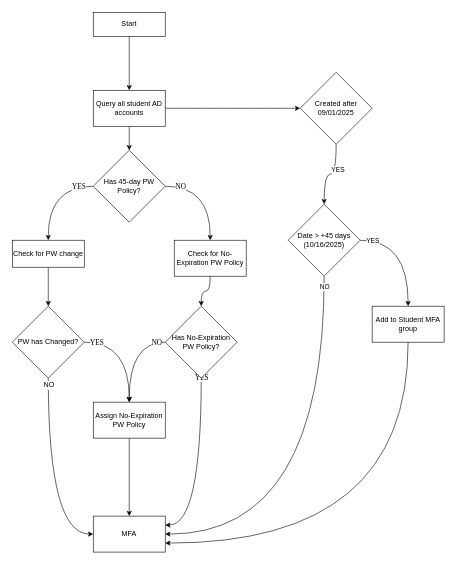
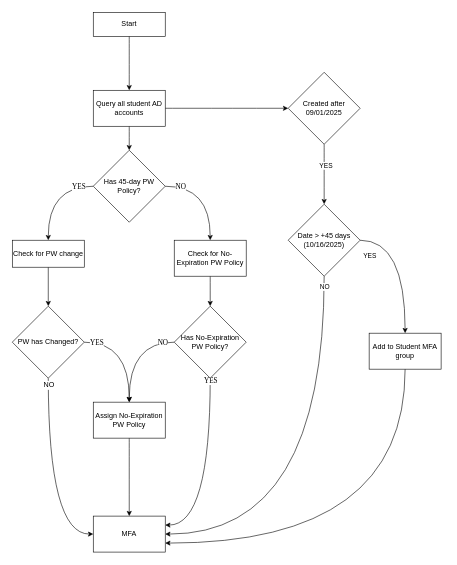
(336, 108) -> (324, 108)
(408, 324) -> (405, 351)
(201, 342) -> (210, 342)
